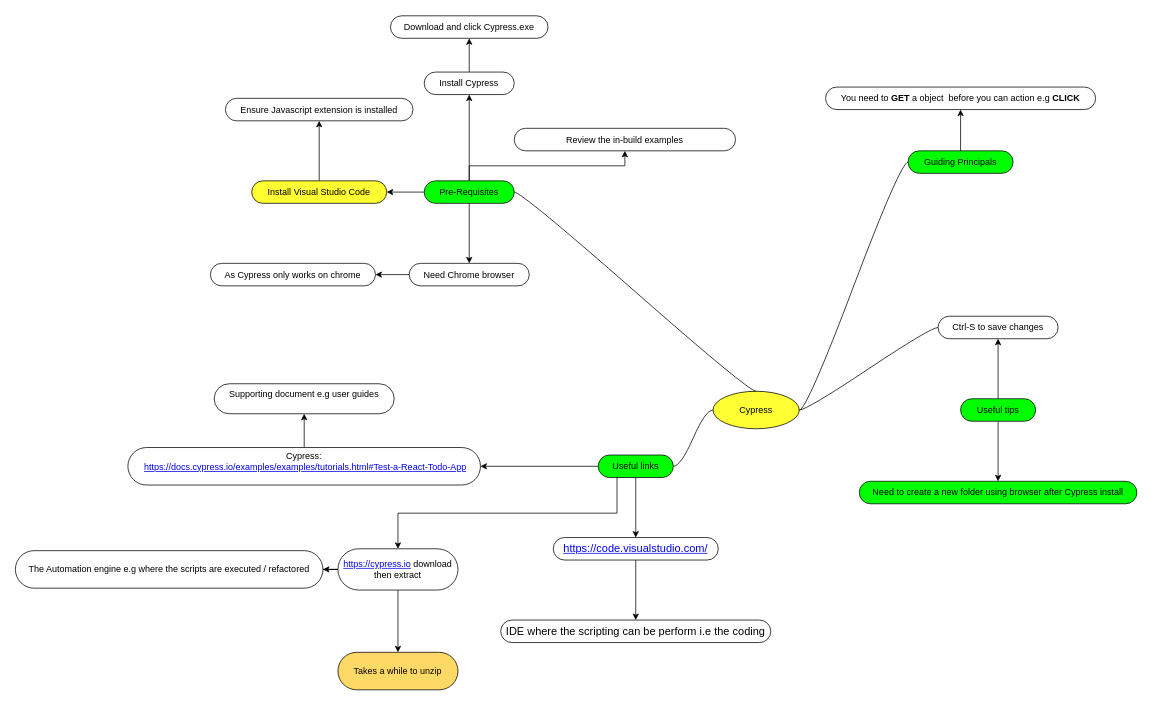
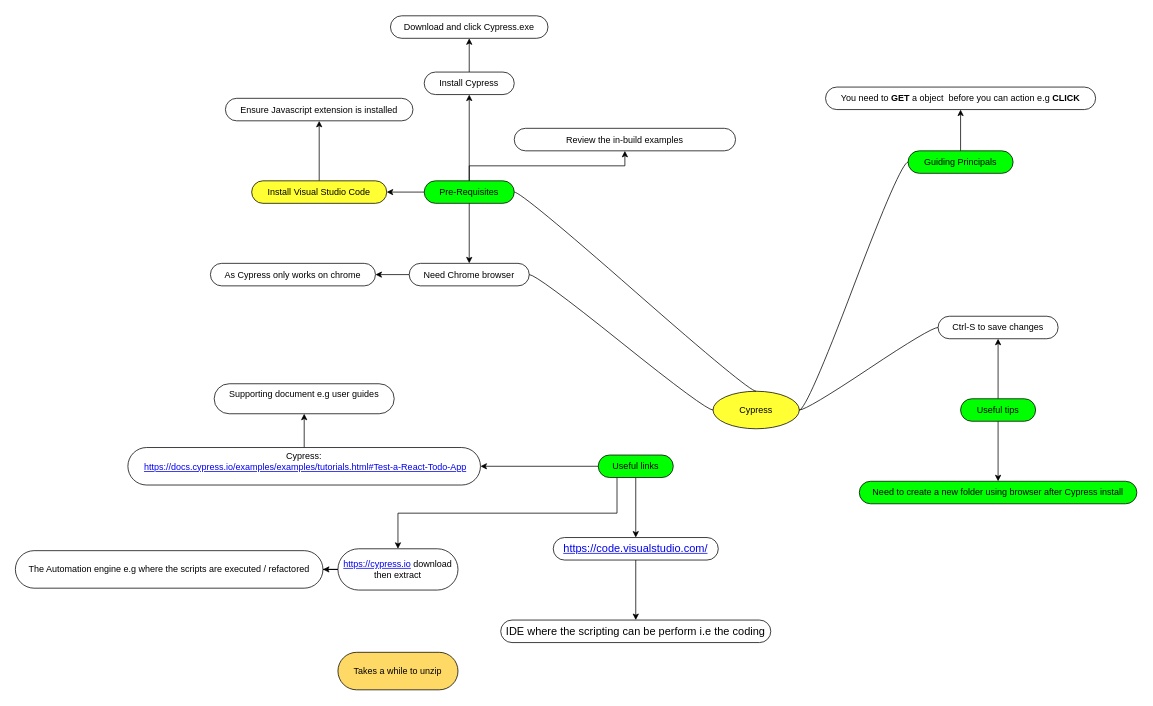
(693, 438) -> (621, 342)
(398, 645) -> none
